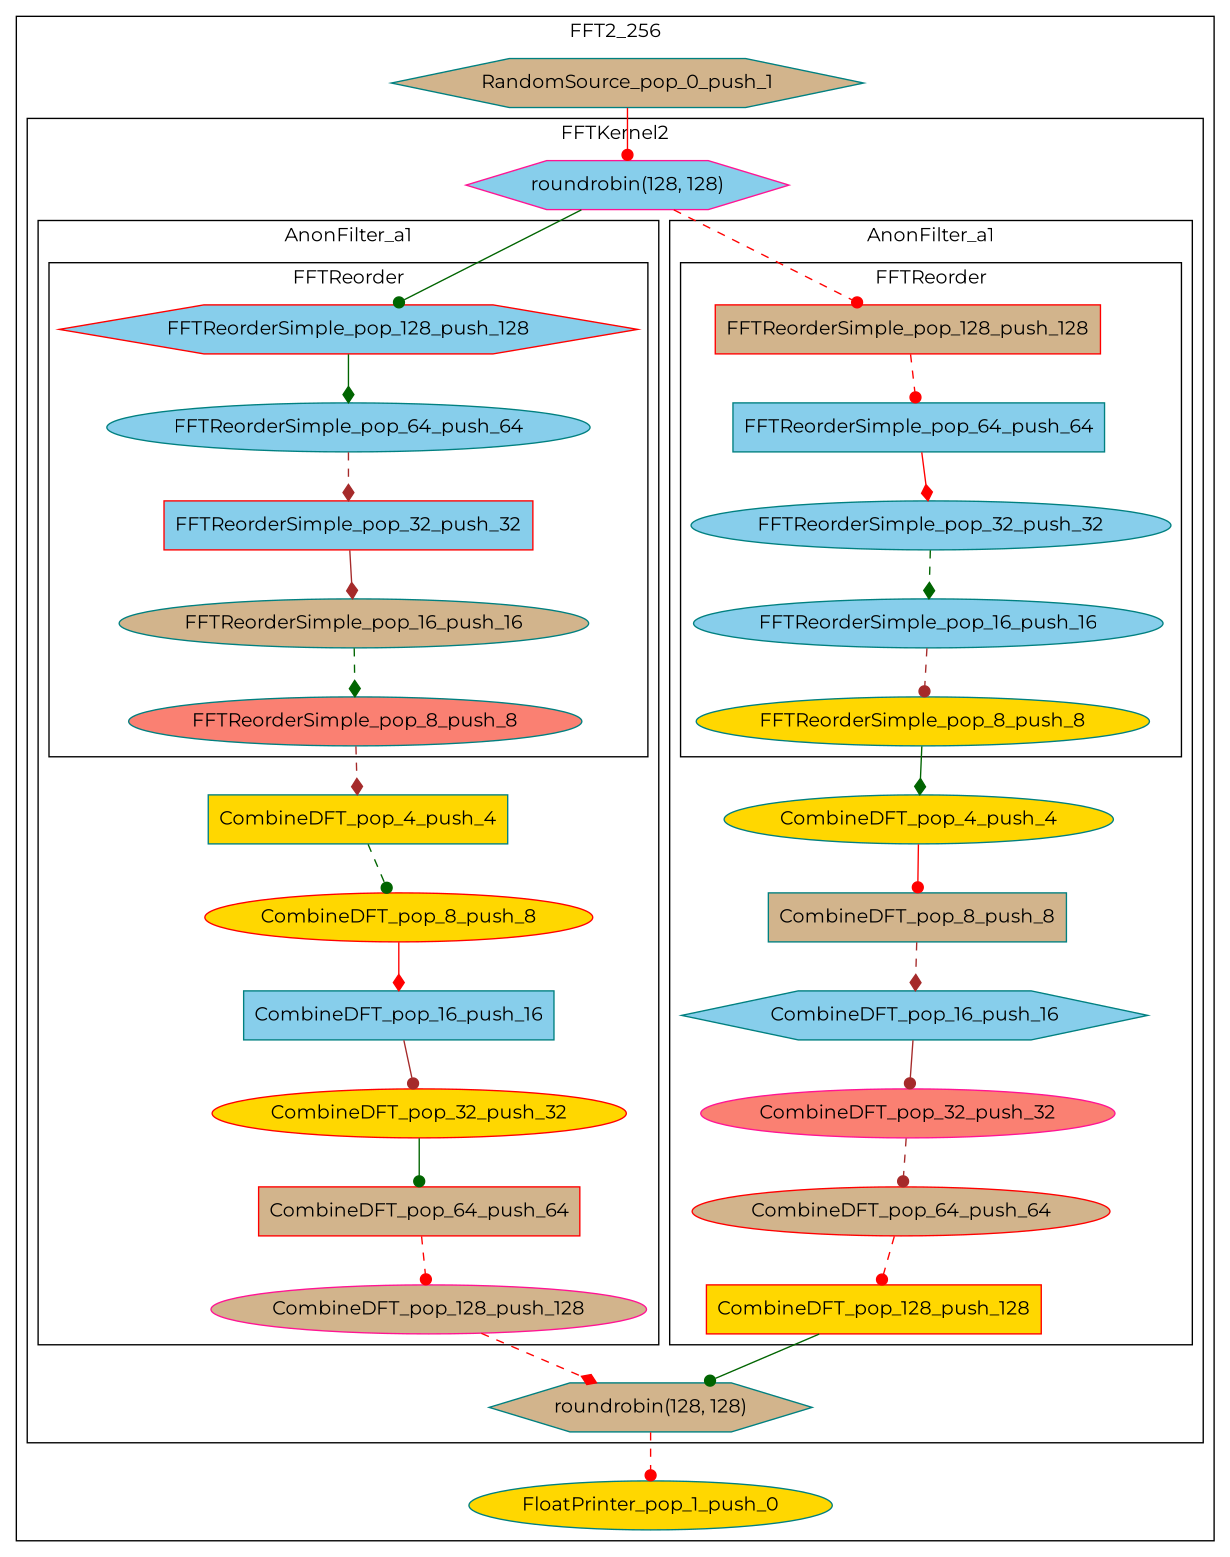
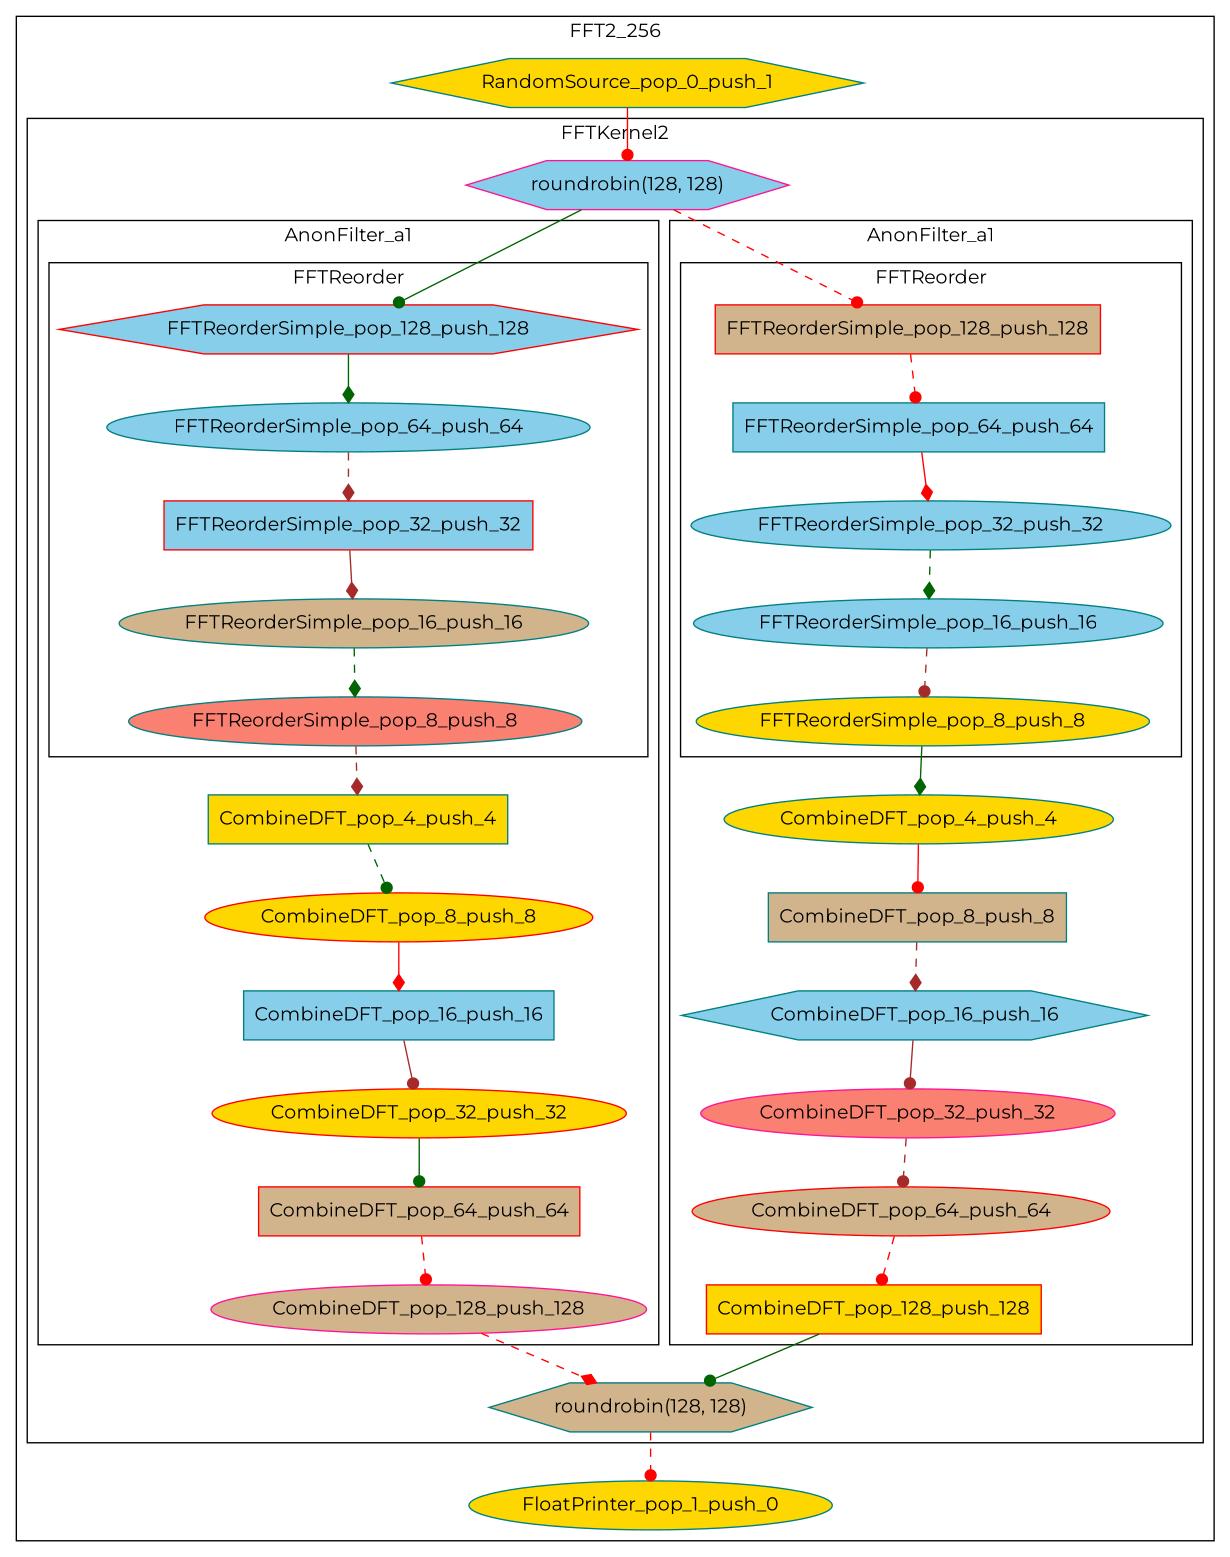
(627, 83) -> (627, 83)
